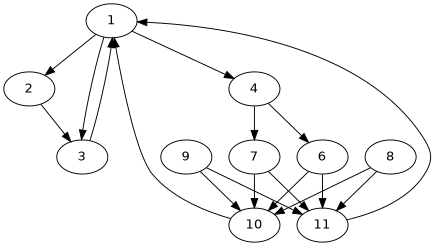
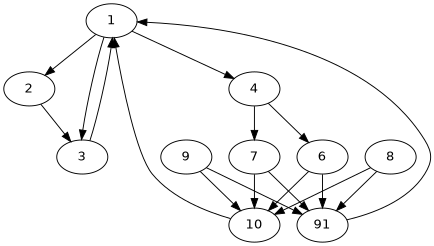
(323, 225) -> (323, 225)
